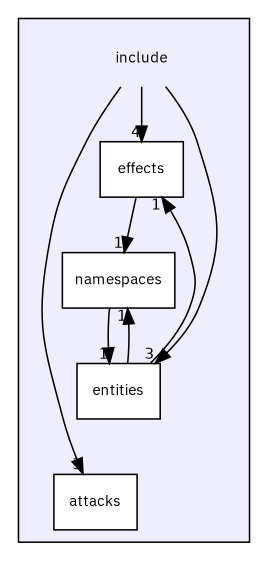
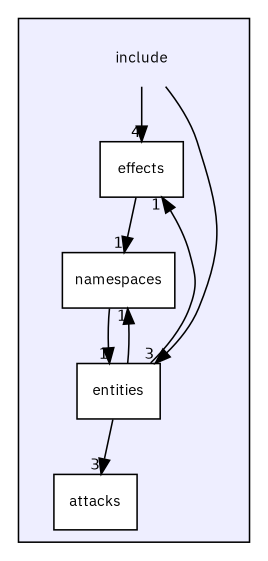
(46, 267) -> (109, 439)
